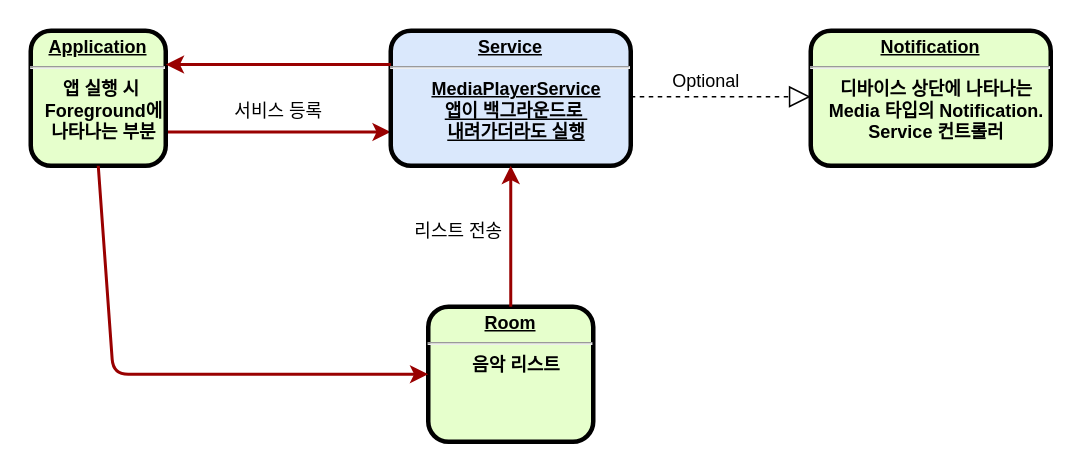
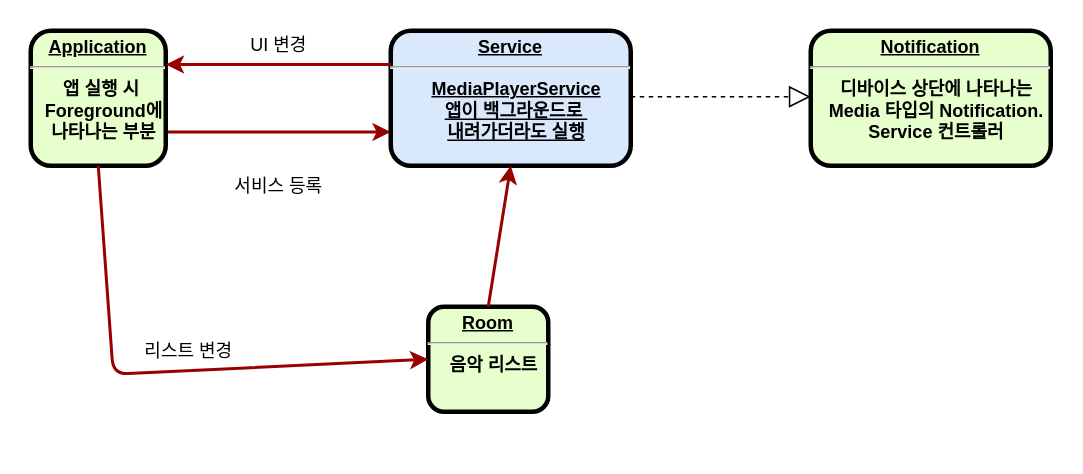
none -> (278, 46)
(706, 82) -> none
(278, 112) -> (278, 187)
(458, 232) -> none
none -> (188, 352)
(511, 374) -> (488, 359)
